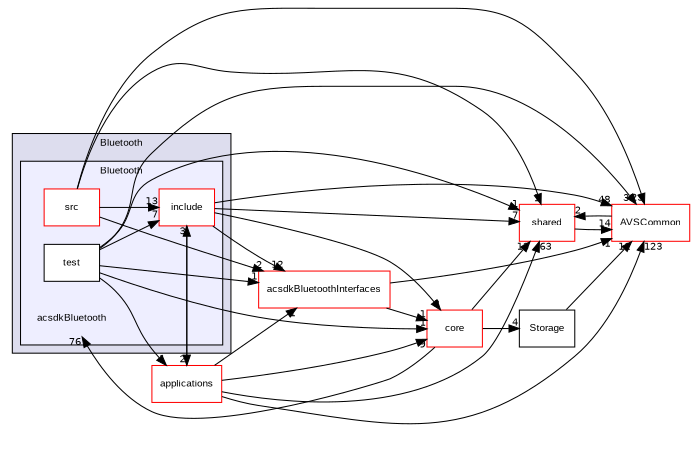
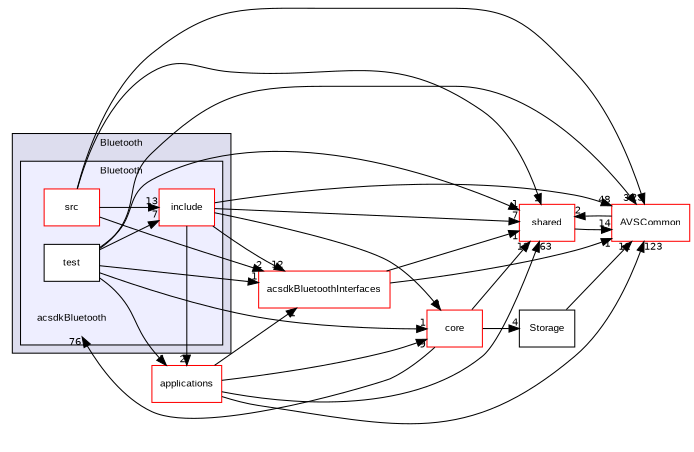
(187, 301) -> none
(402, 313) -> (448, 253)
